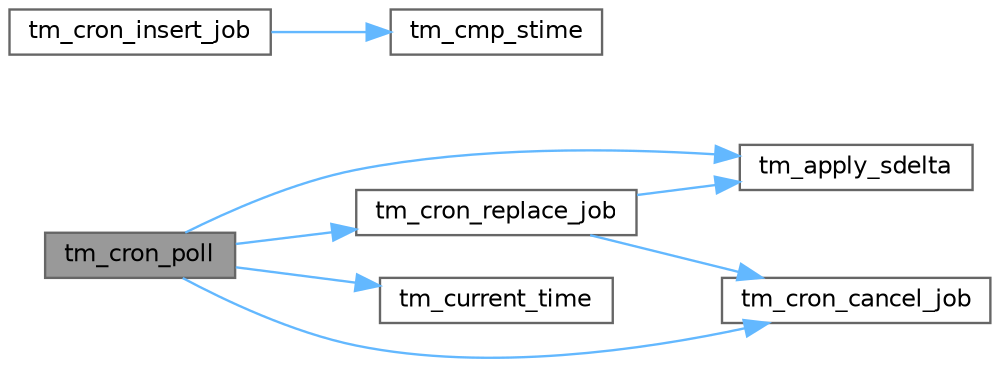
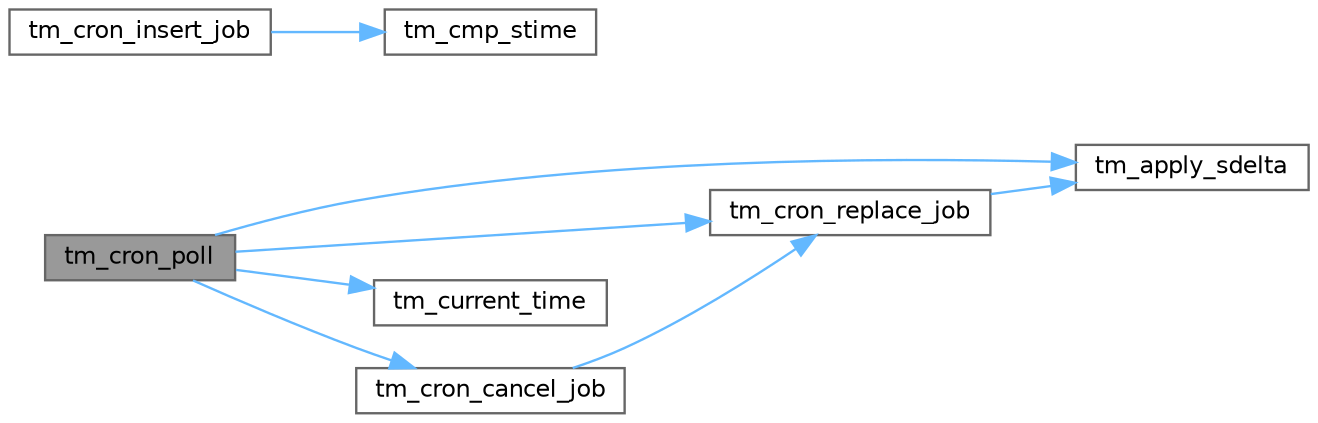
(664, 254) -> (688, 315)
